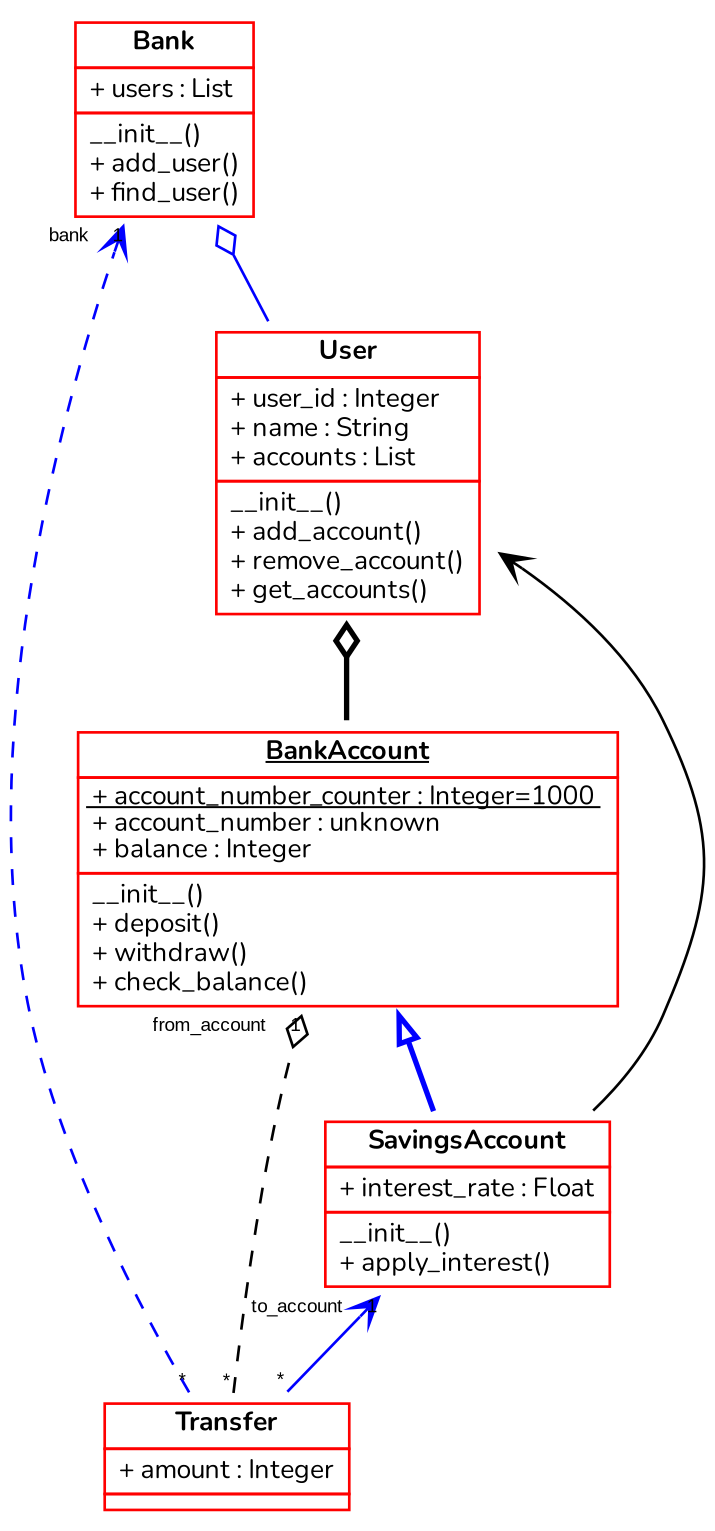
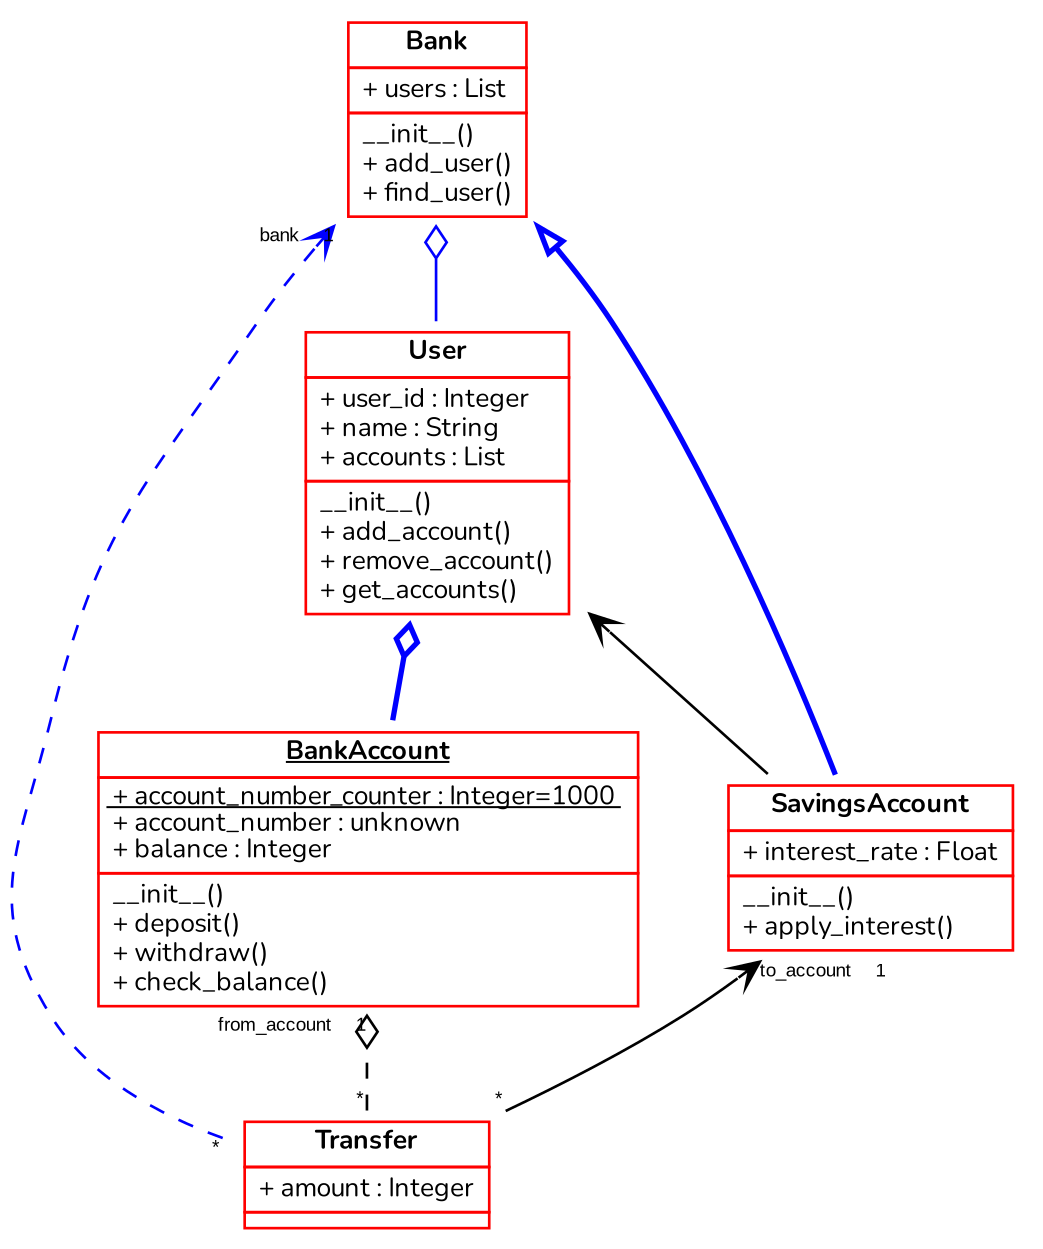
(347, 689) -> (398, 689)
(421, 1076) -> (714, 501)
(324, 1354) -> (625, 1050)
